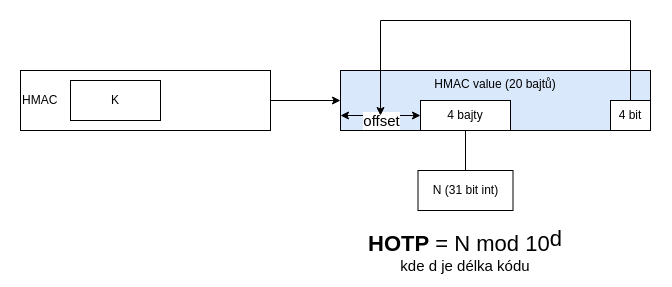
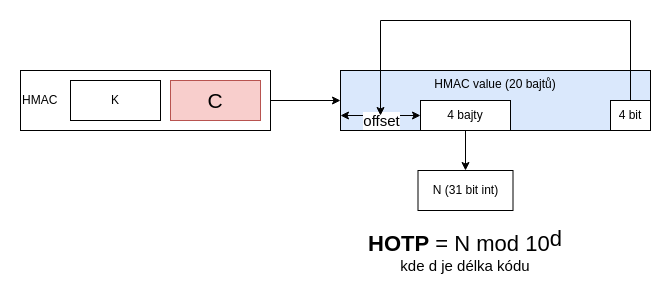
none -> (216, 101)
(466, 164) -> (466, 162)
